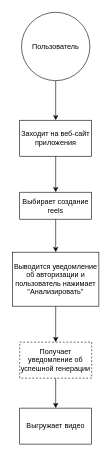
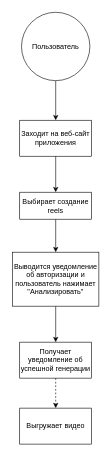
(56, 360) -> (56, 360)
(56, 391) -> (56, 391)
